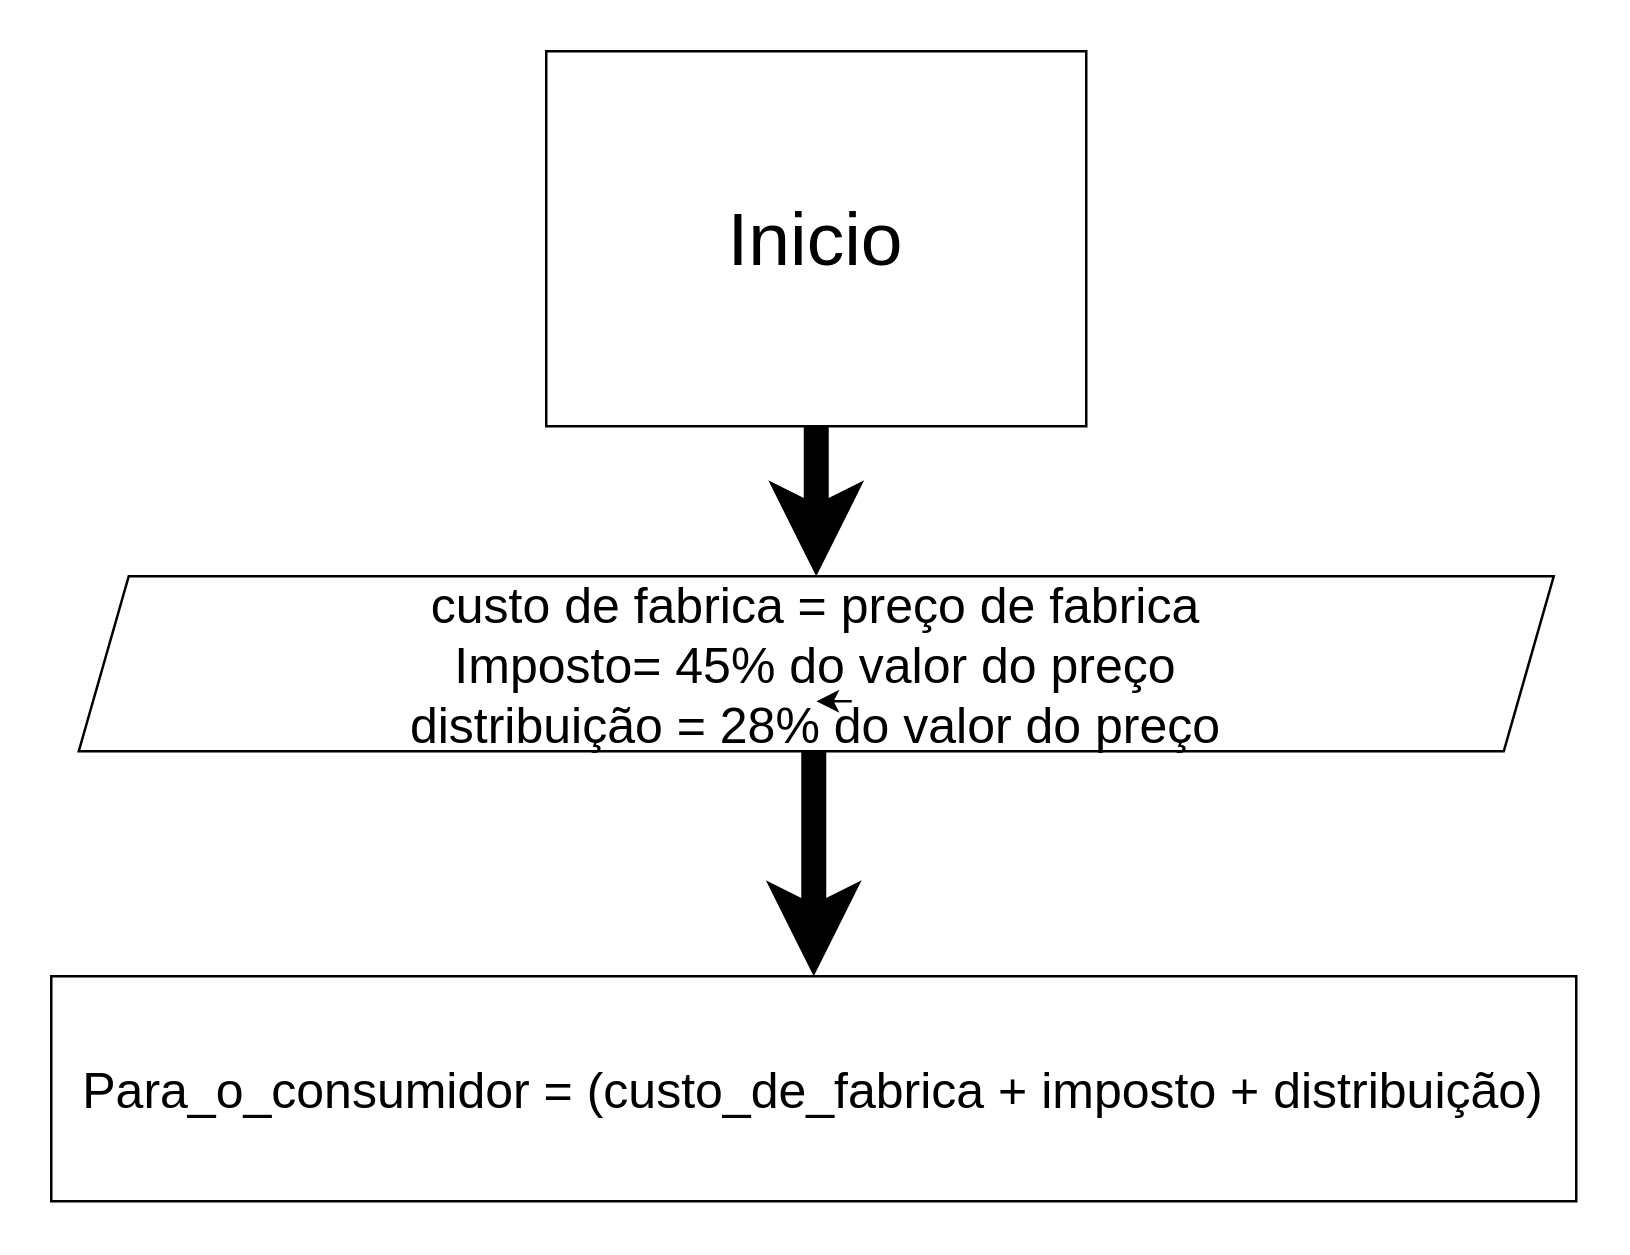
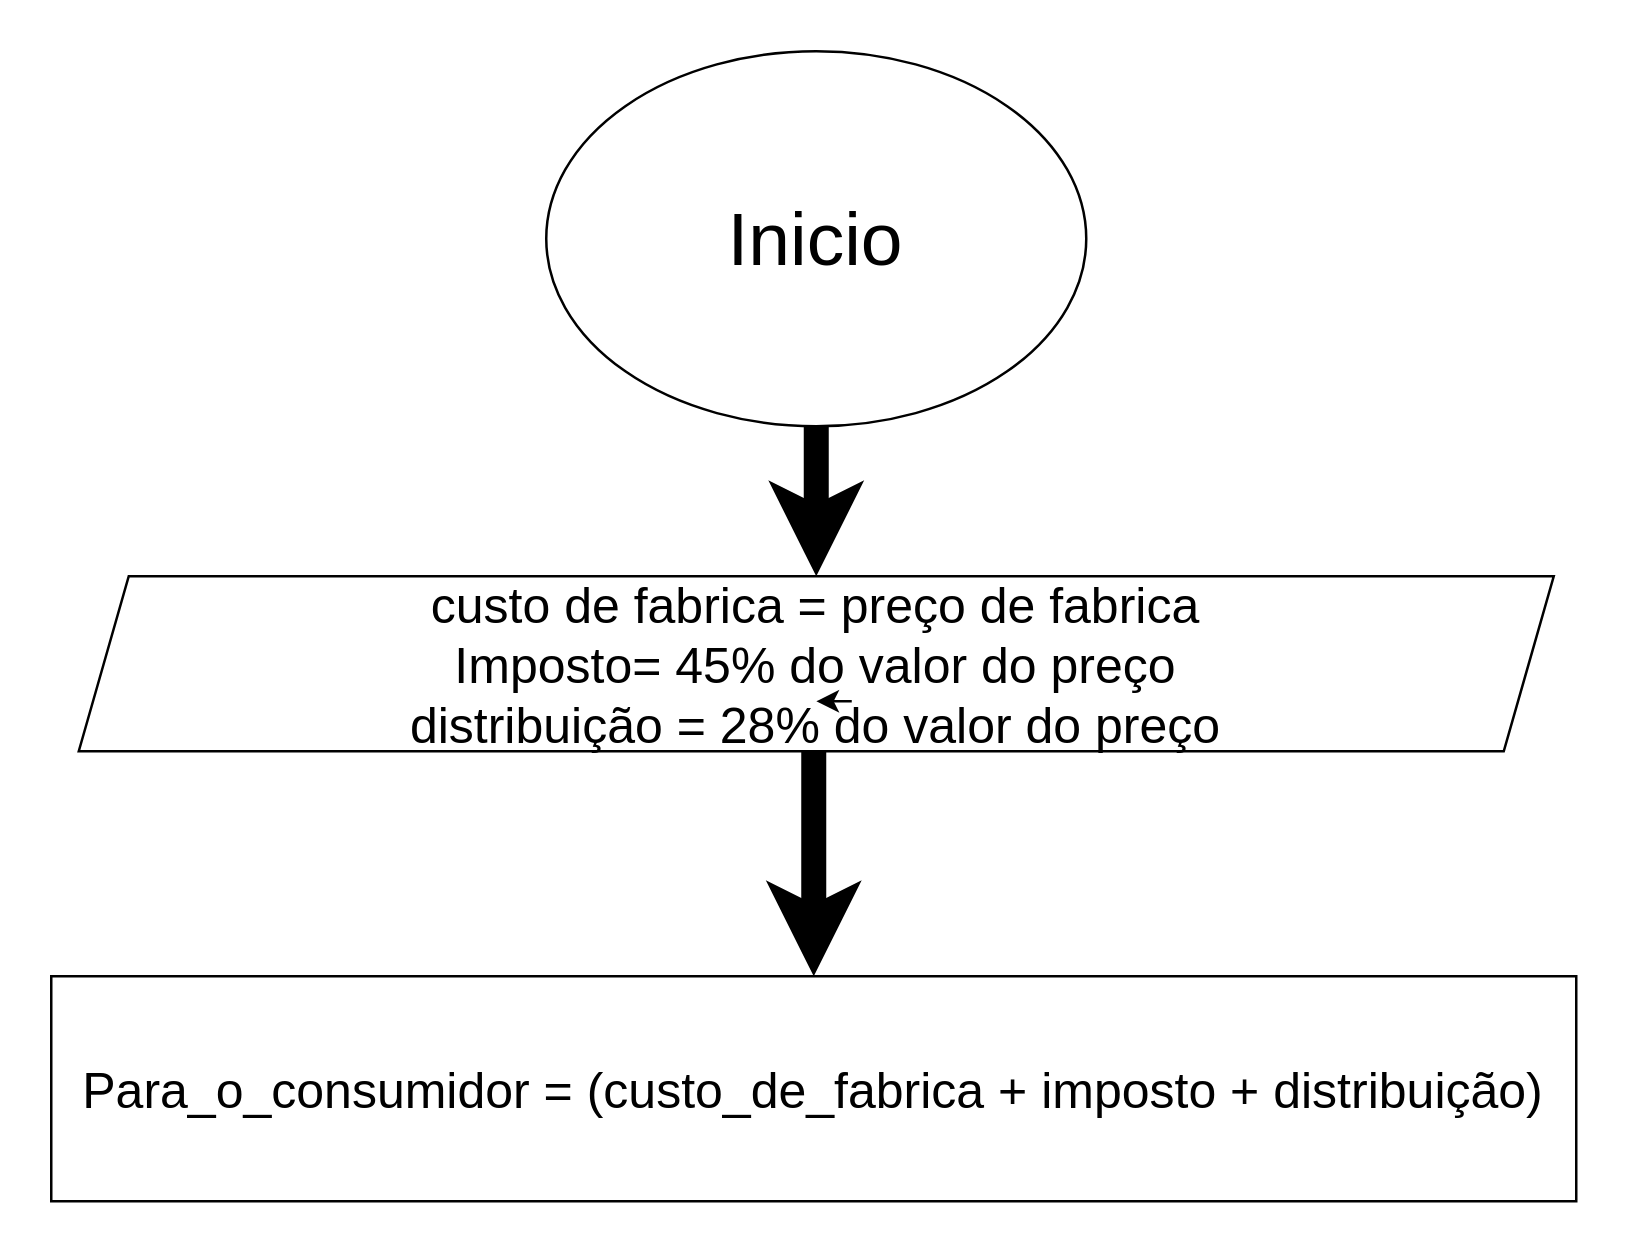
(816, 239) -> (816, 239)
